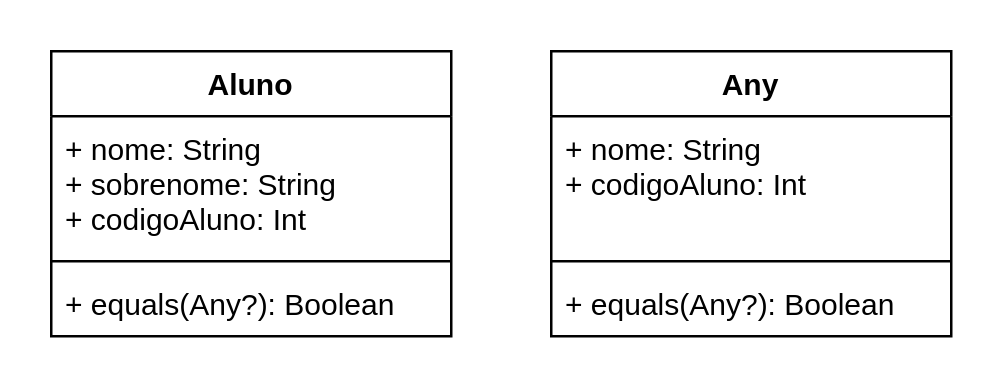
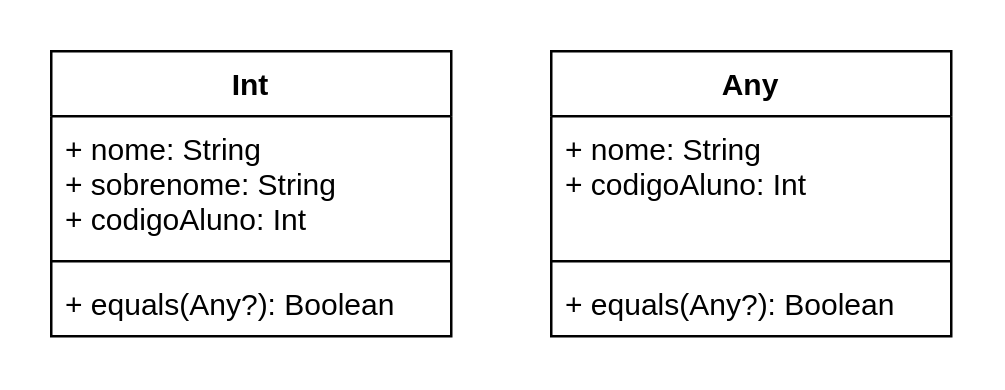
(250, 85) -> (250, 85)
